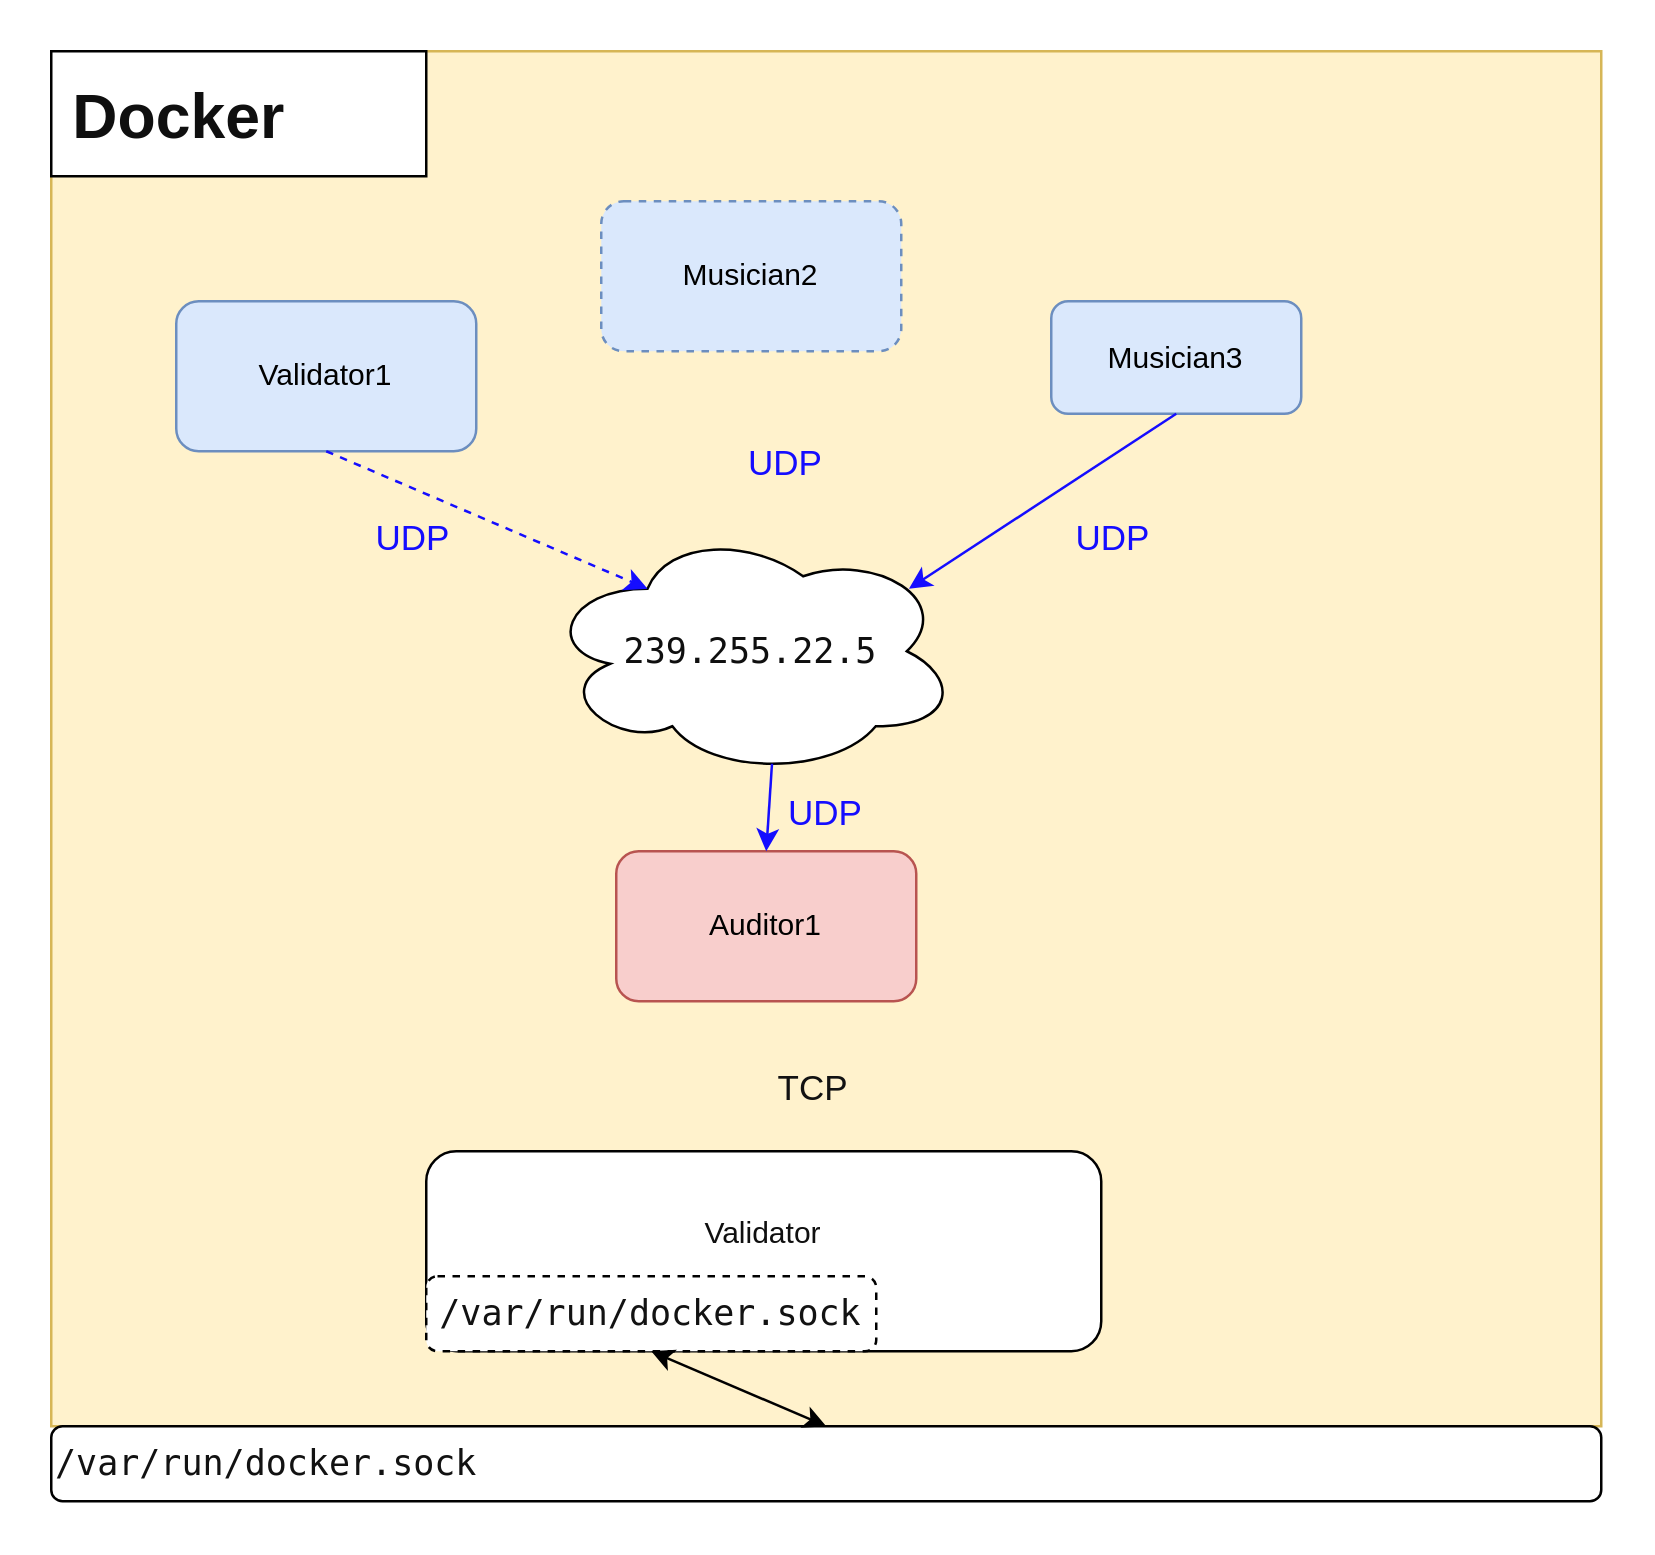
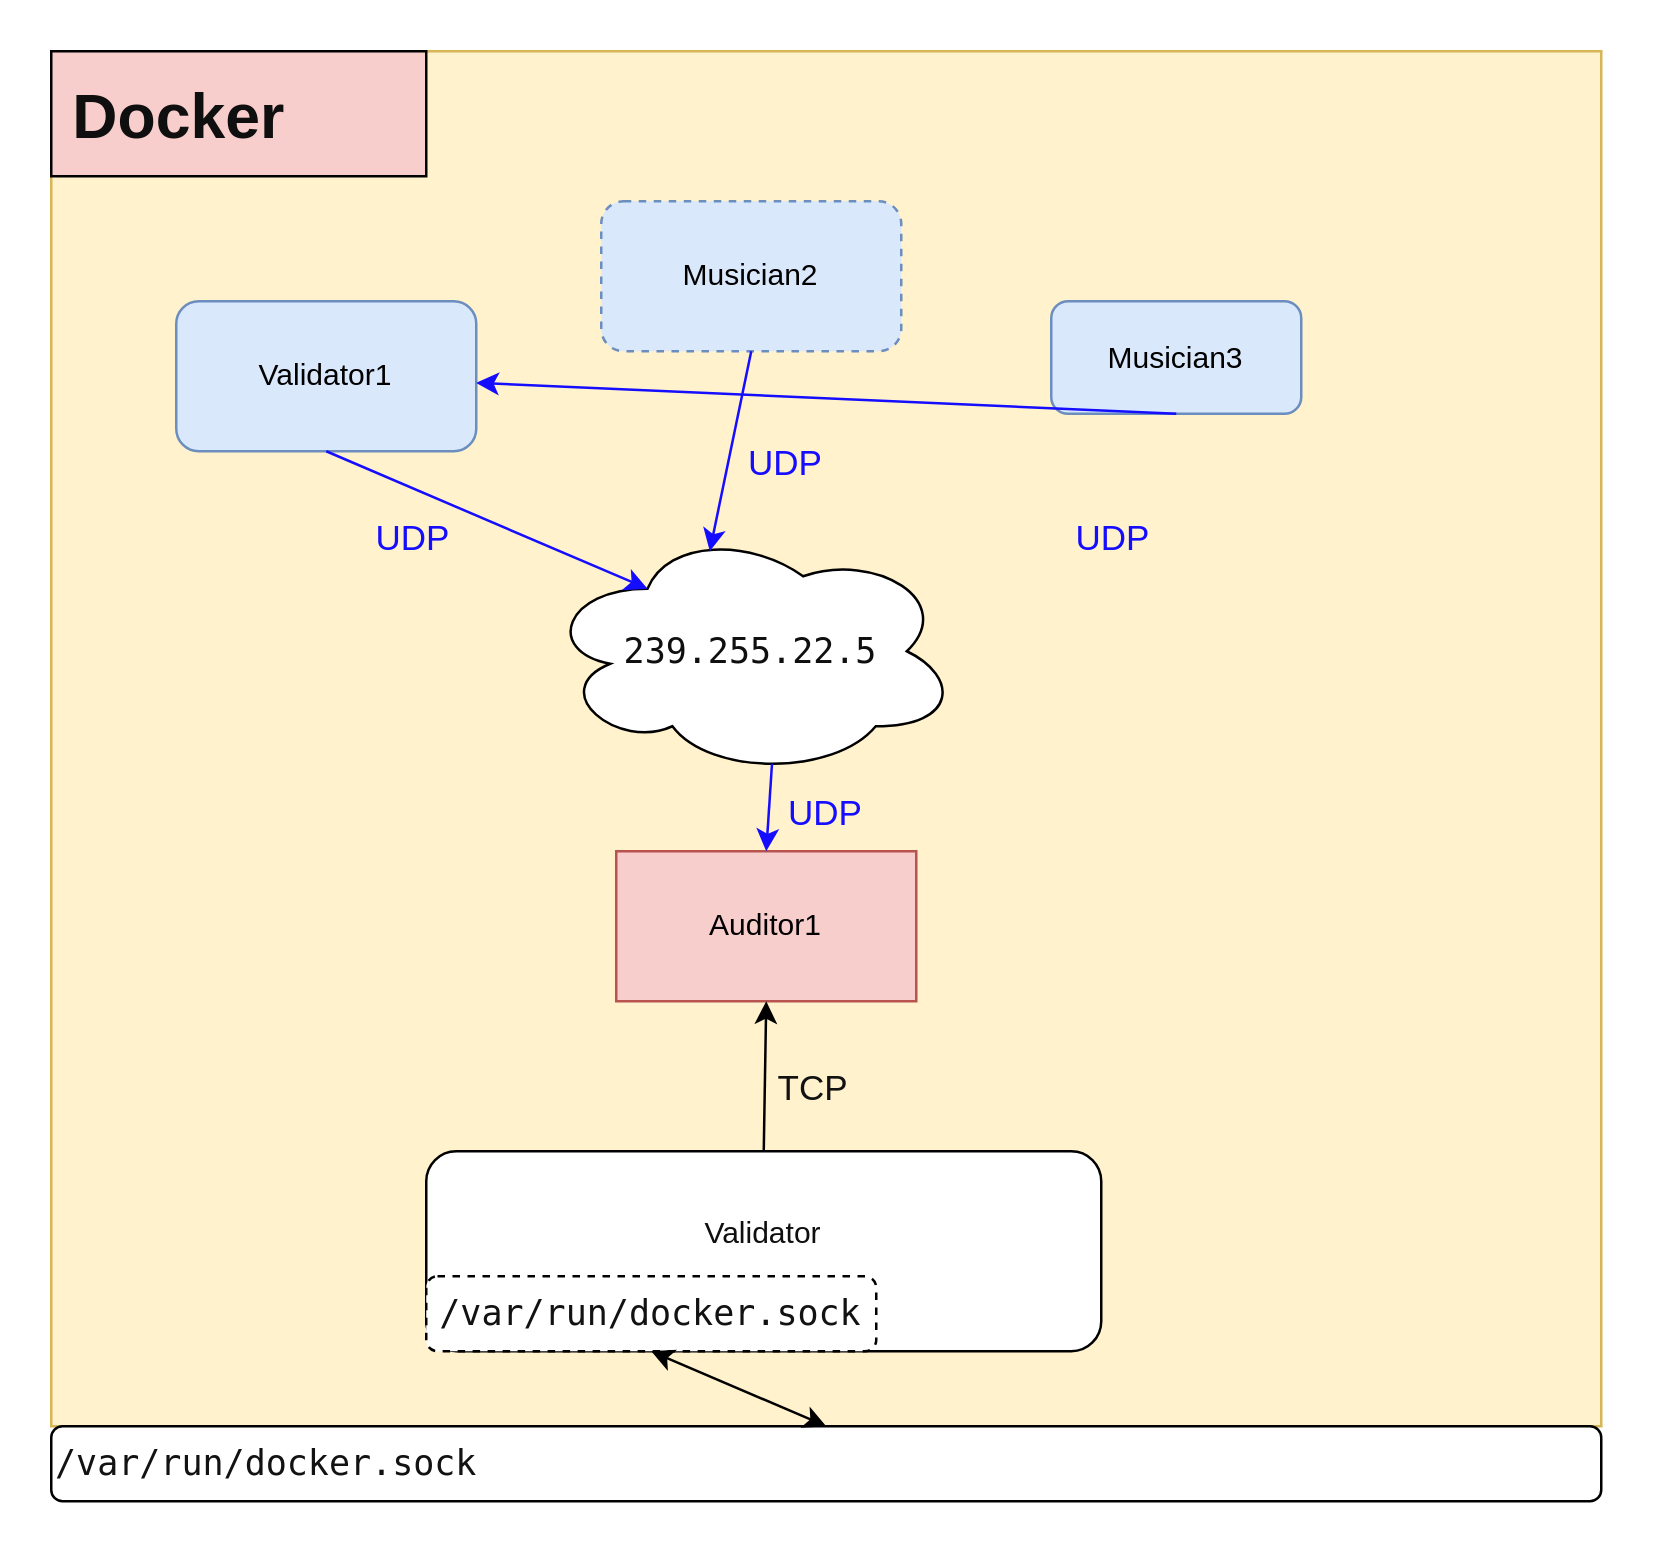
(239, 114) -> (239, 114)
none -> (727, 466)
(1050, 497) -> (962, 404)
(479, 517) -> (479, 517)
(766, 926) -> (766, 926)
none -> (765, 1084)
